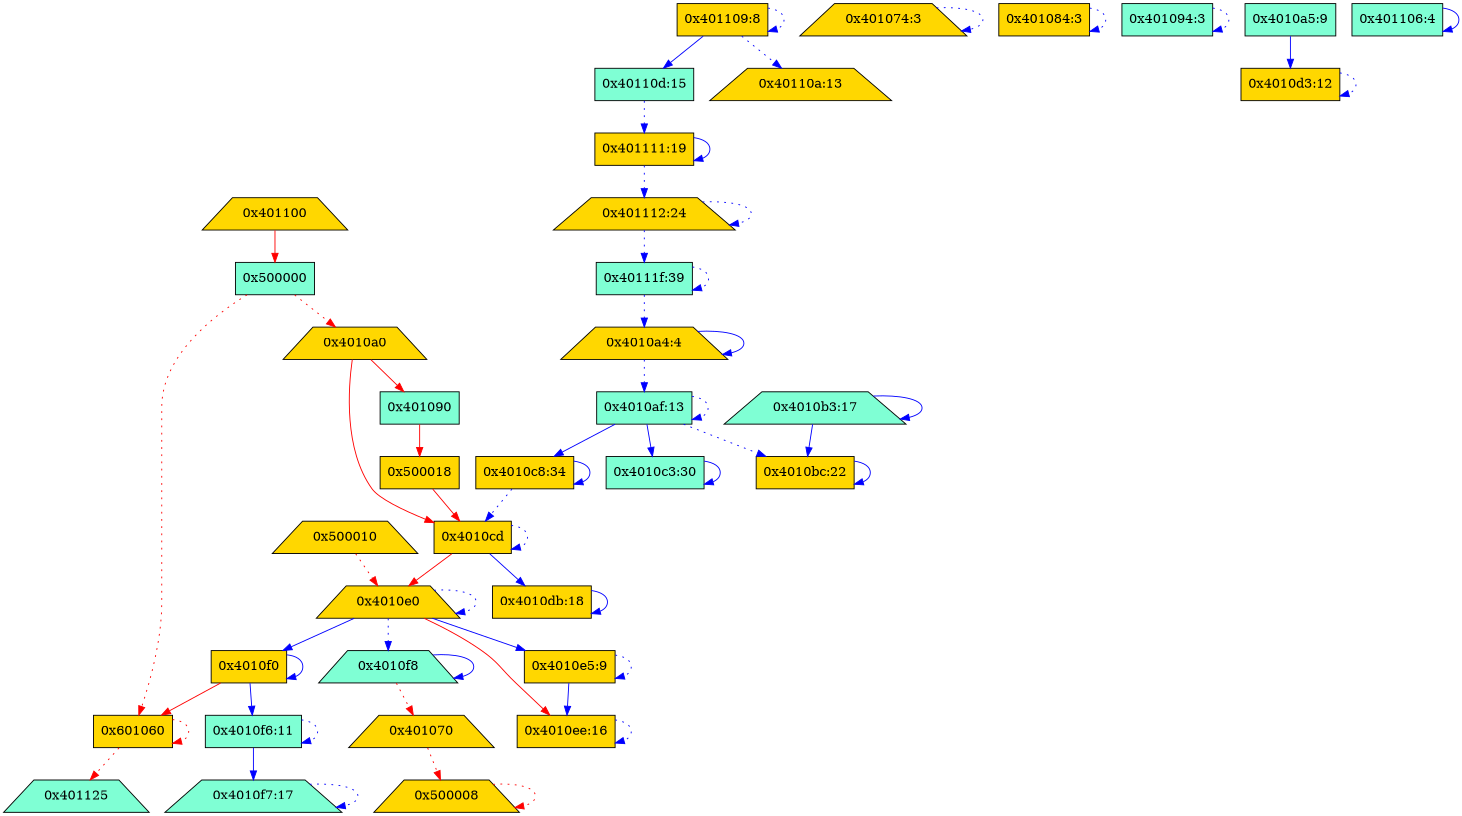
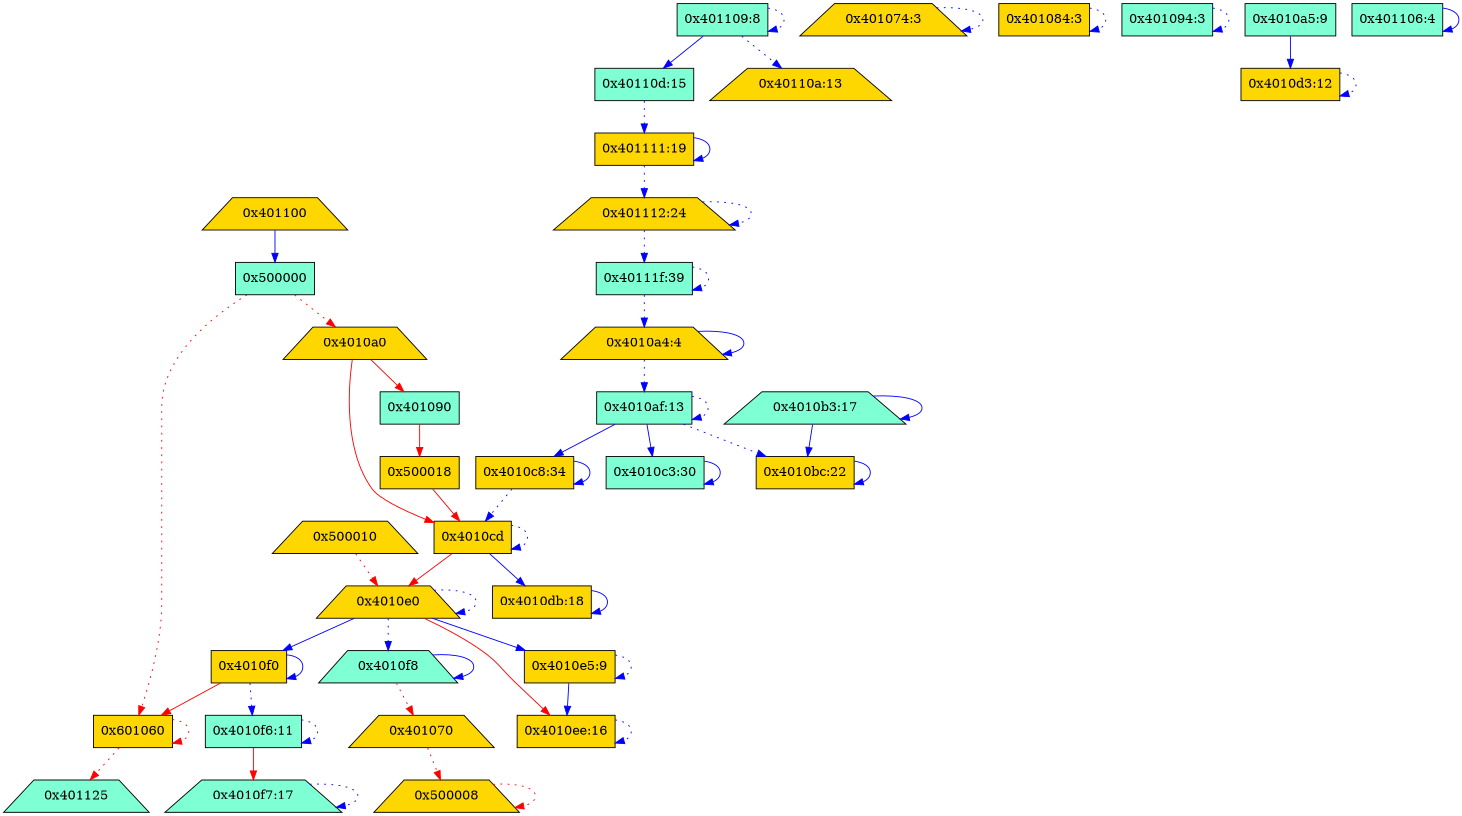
(722, 20) -> (722, 20)
(275, 242) -> (275, 242)
(251, 695) -> (251, 695)
(253, 759) -> (253, 759)
